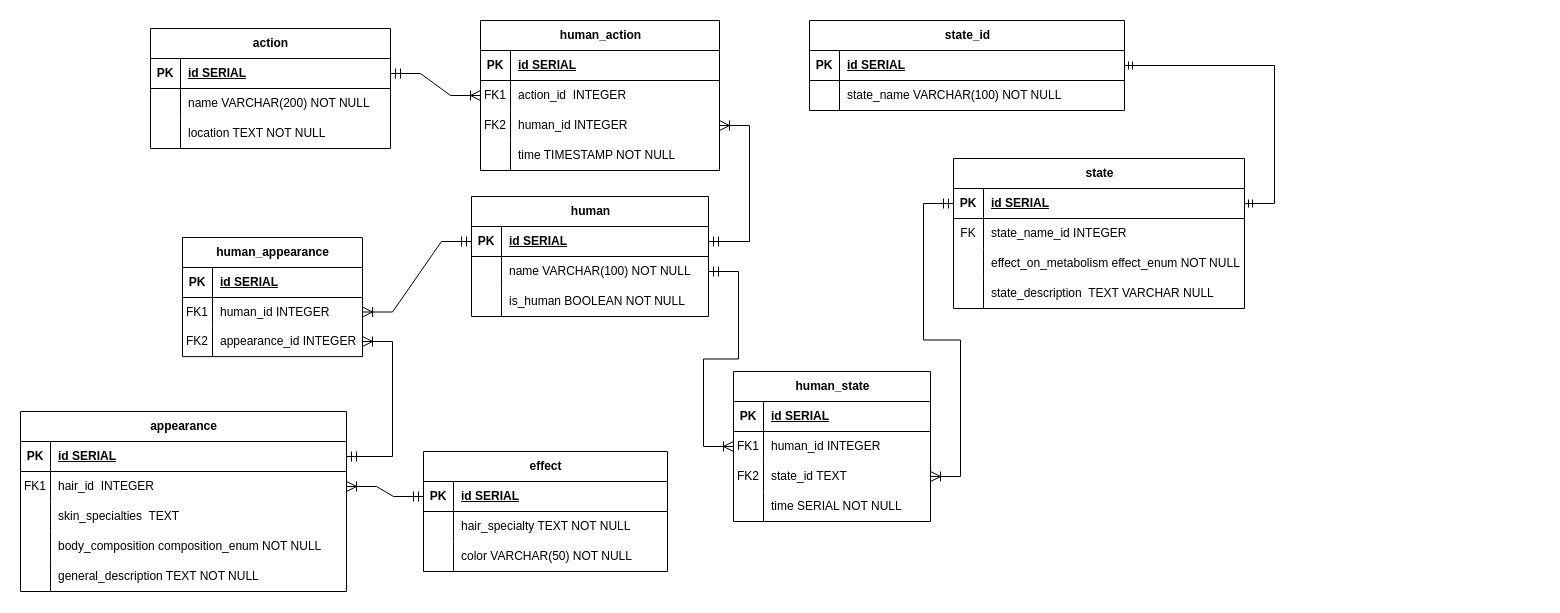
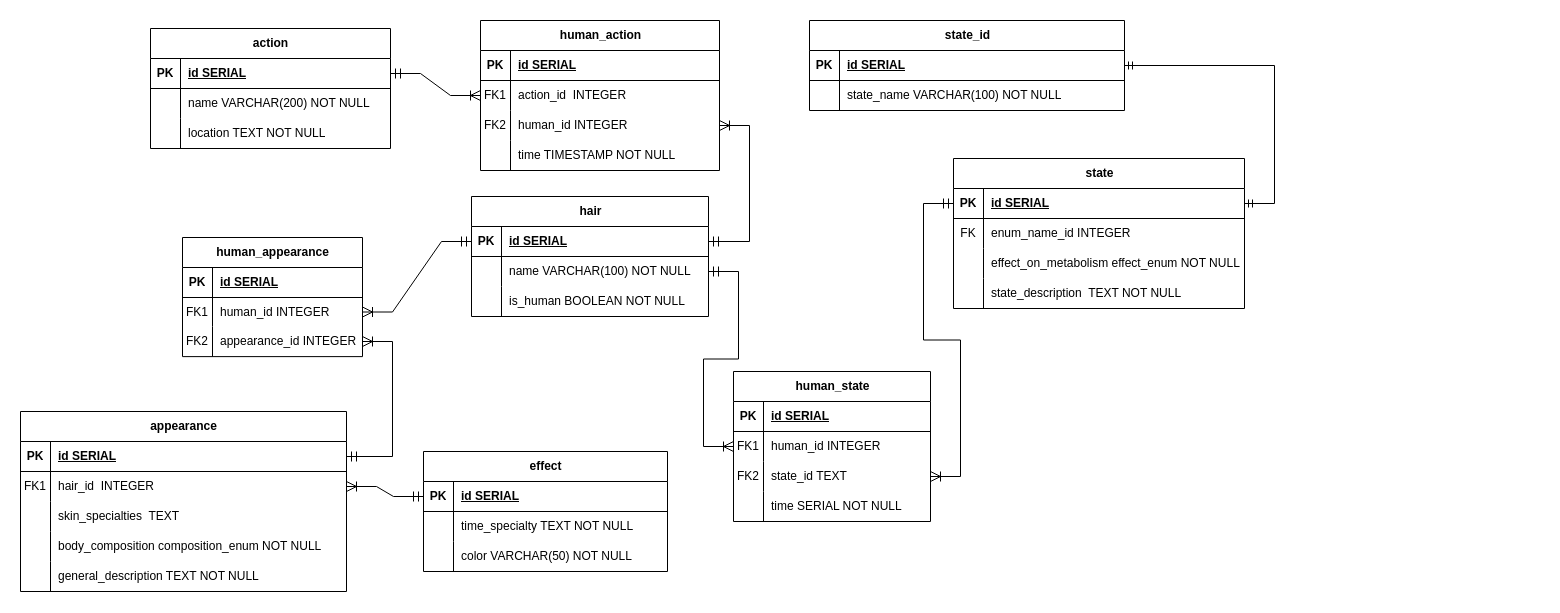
(591, 212) -> (591, 212)
(1059, 234) -> (1056, 234)
(1105, 294) -> (1091, 294)
(546, 527) -> (546, 527)
